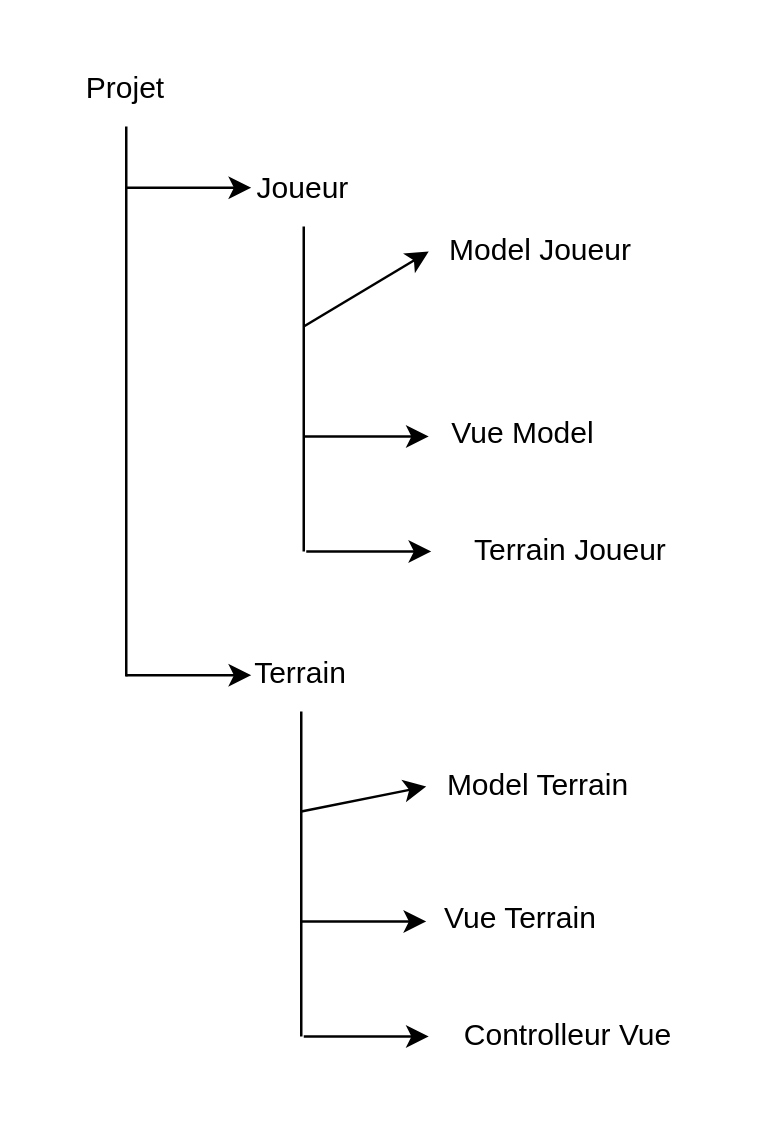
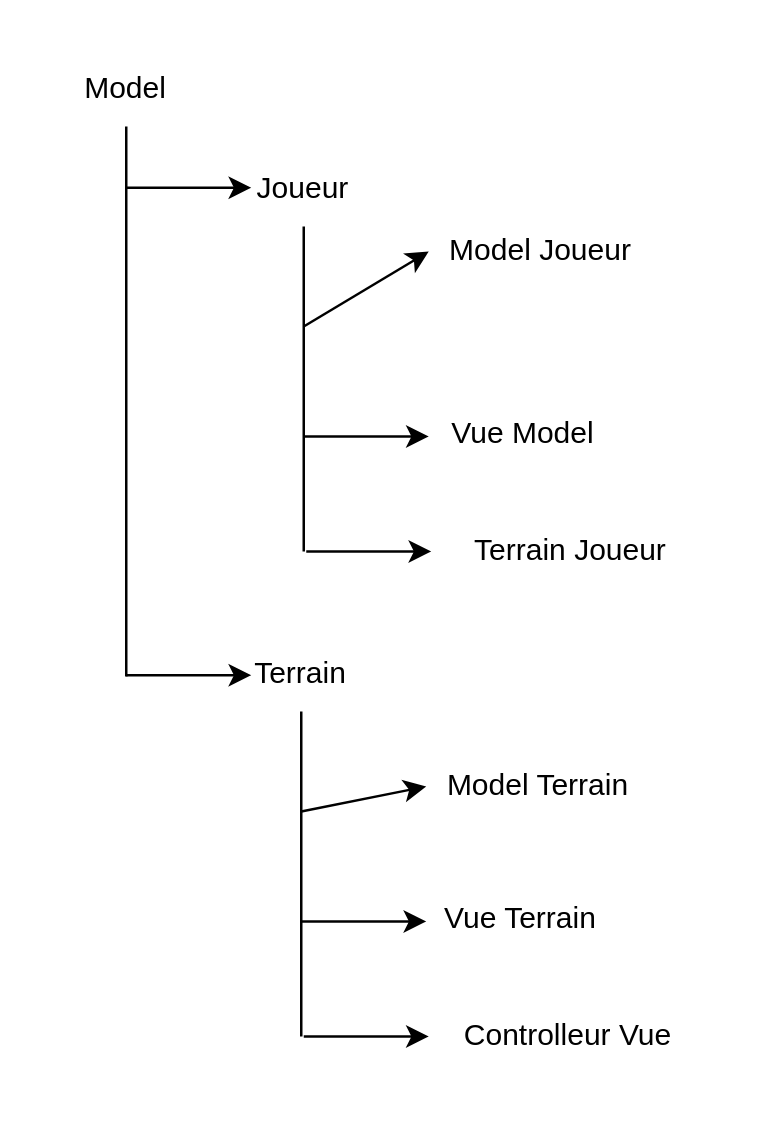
(126, 89) -> (126, 89)
